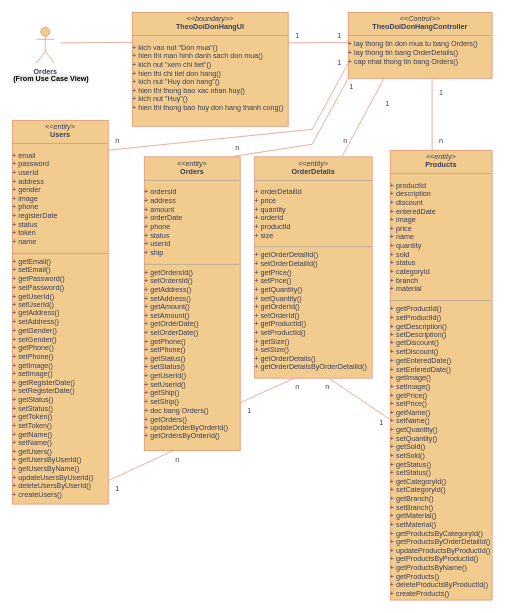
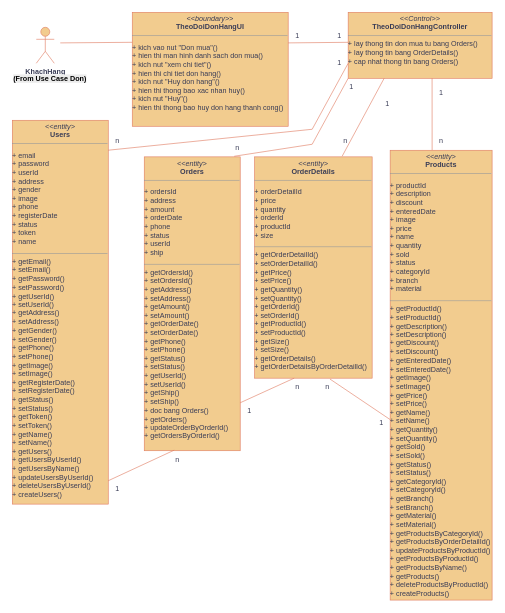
(46, 72) -> (46, 72)
(50, 79) -> (49, 79)
